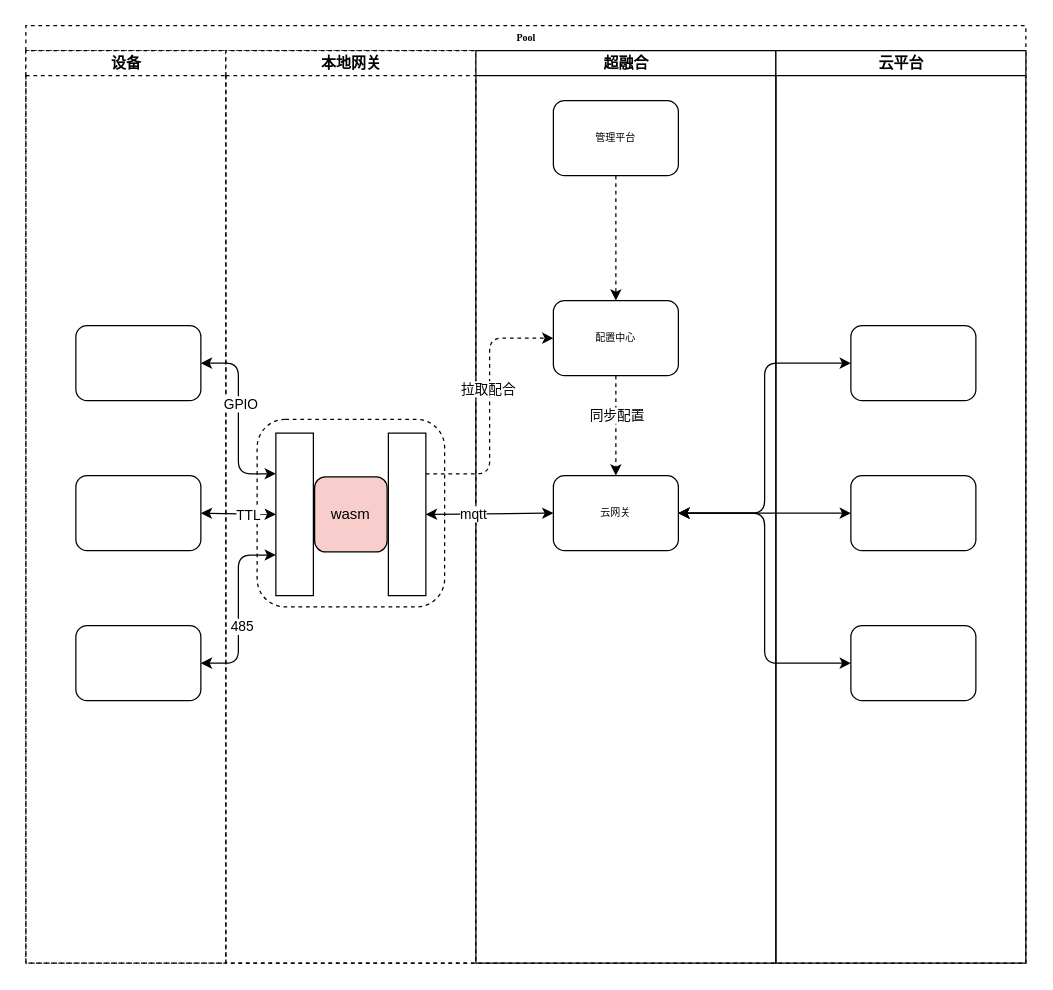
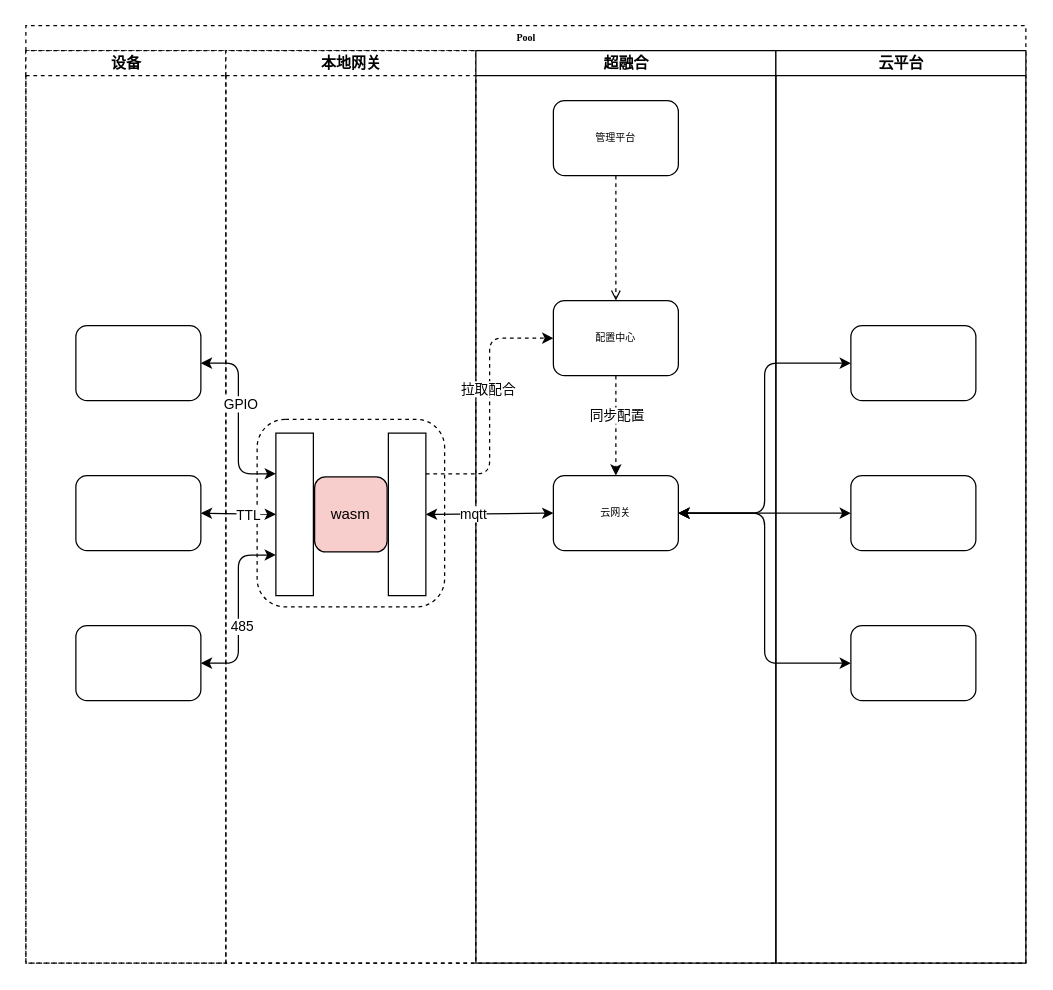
(616, 291) -> (616, 293)
